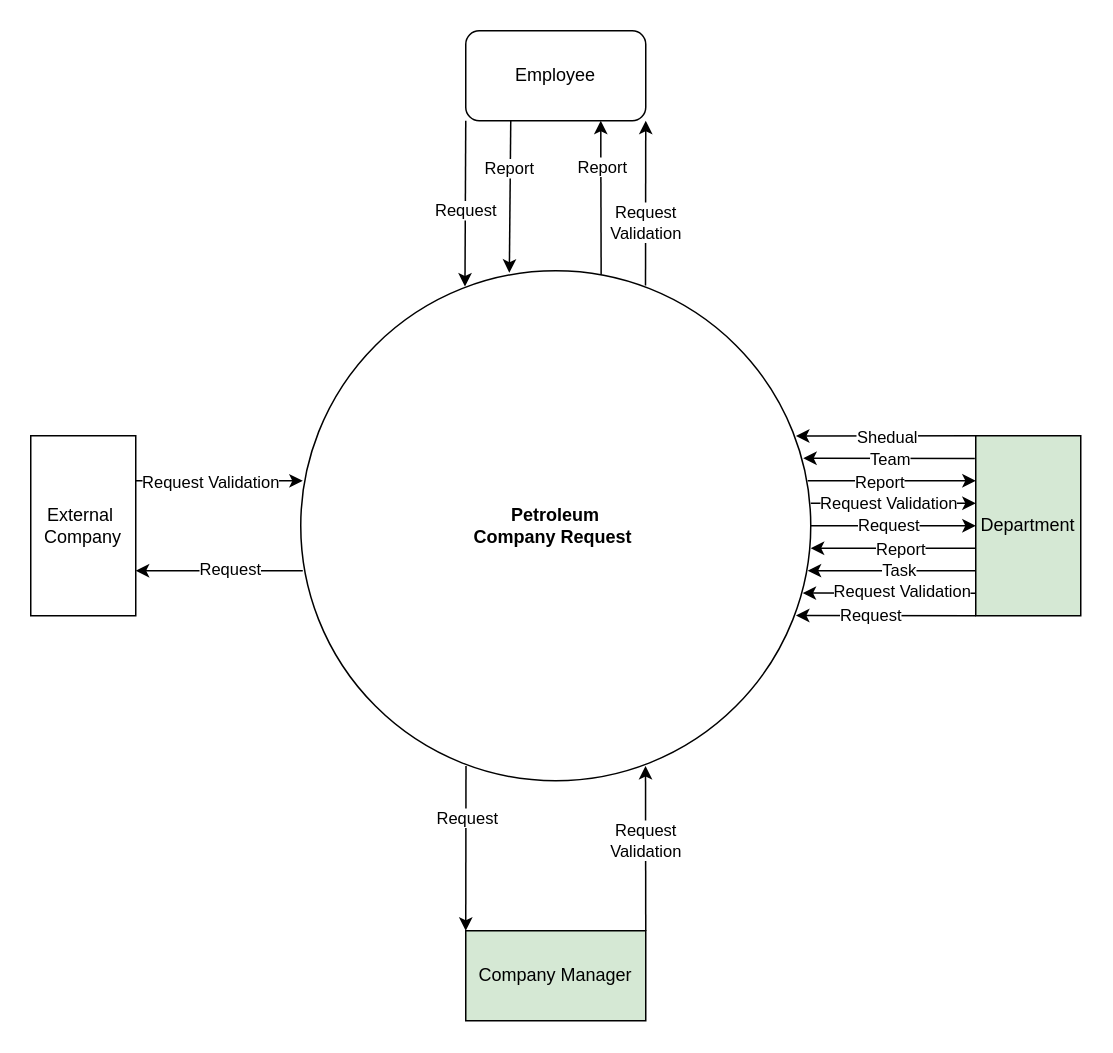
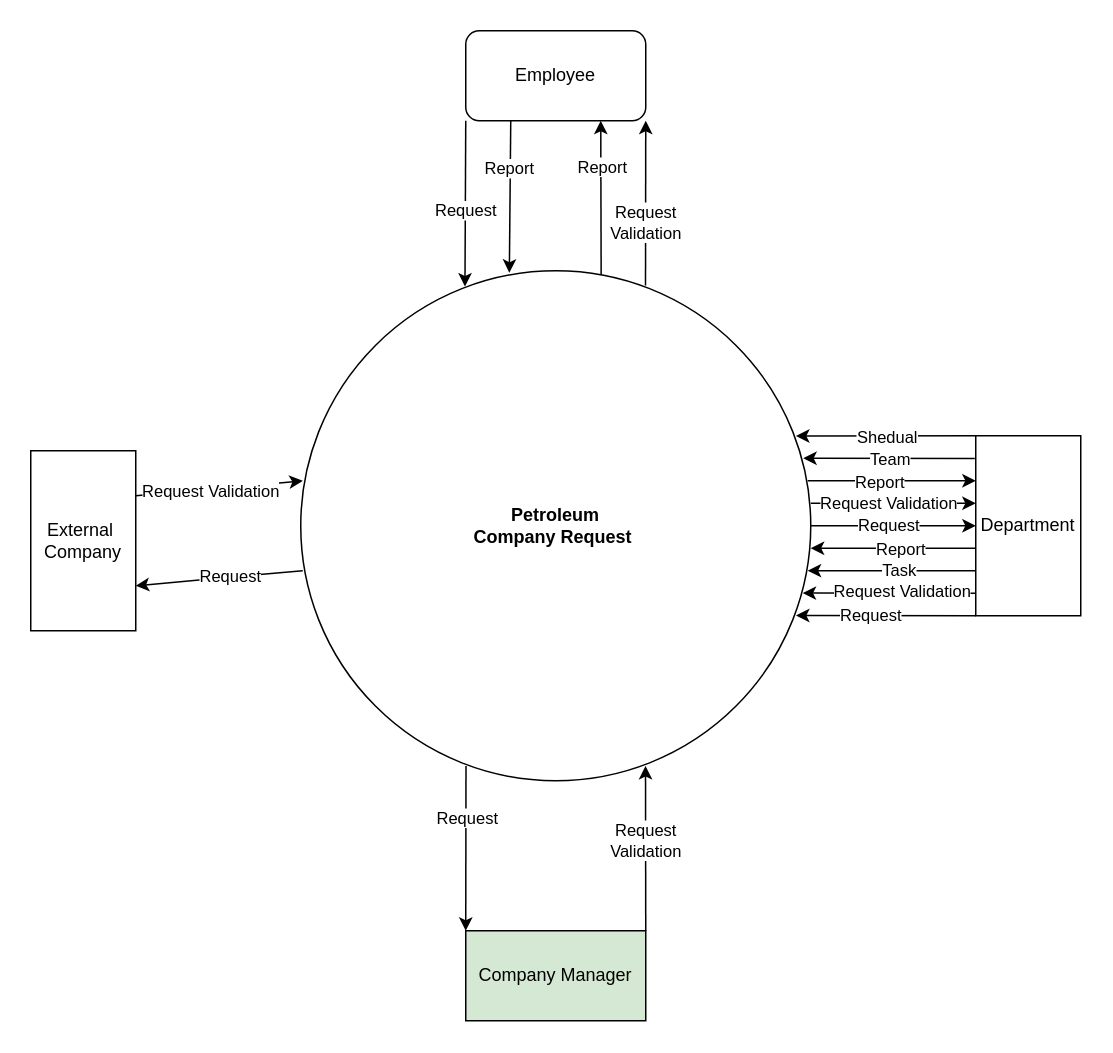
(83, 526) -> (83, 541)
(1028, 526) -> (1028, 526)
